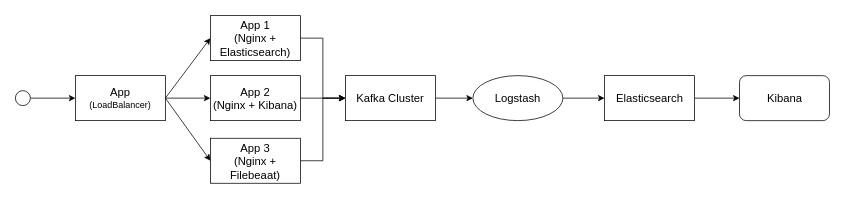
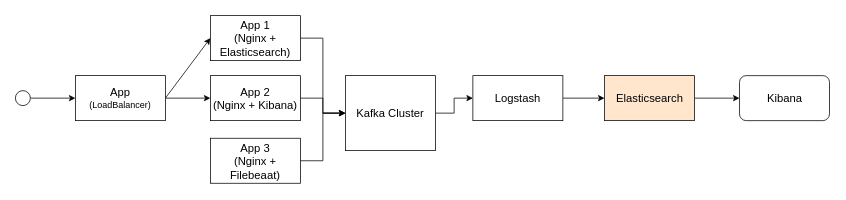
(390, 98) -> (390, 113)
(518, 98) -> (518, 98)
(650, 98) -> (650, 98)
(186, 127) -> none
